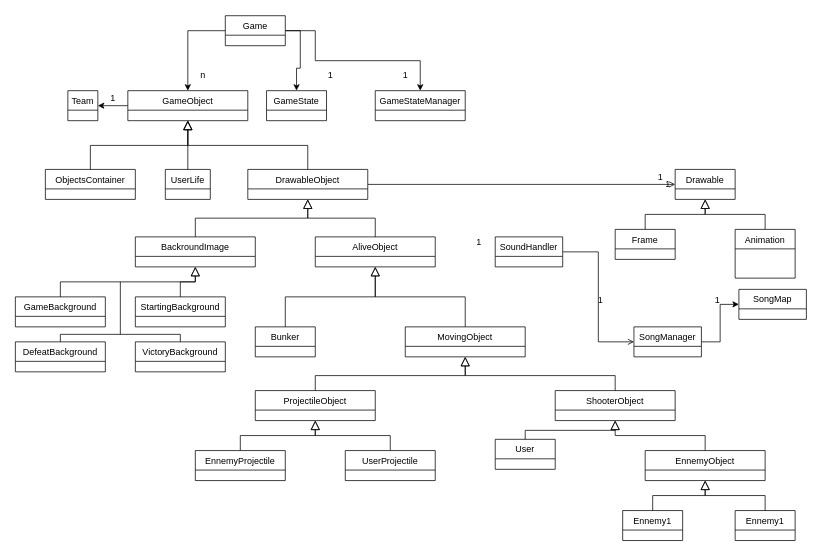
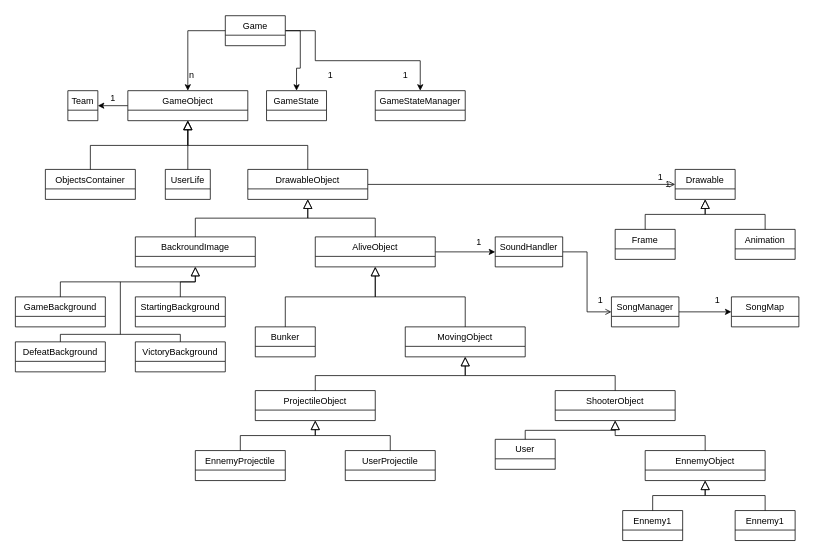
(203, 75) -> (192, 75)
none -> (489, 252)
(765, 254) -> (765, 244)
(773, 304) -> (765, 312)
(668, 342) -> (645, 312)
